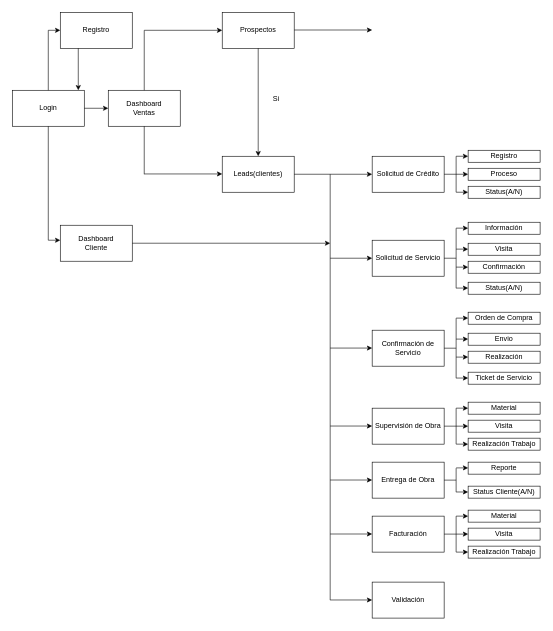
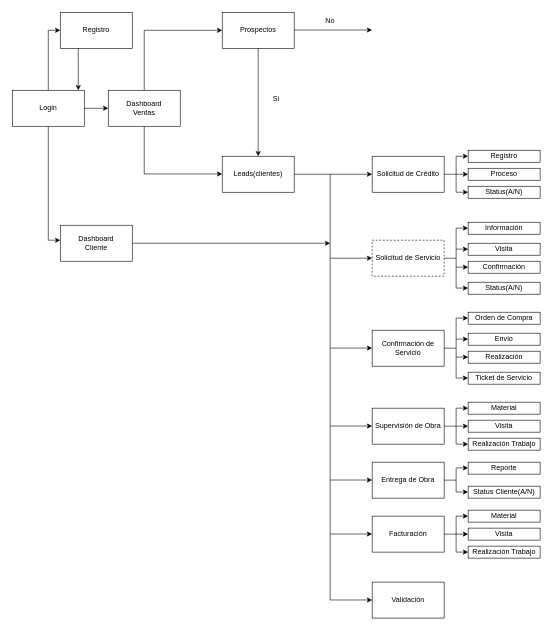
none -> (330, 21)
(408, 258) -> (408, 258)
